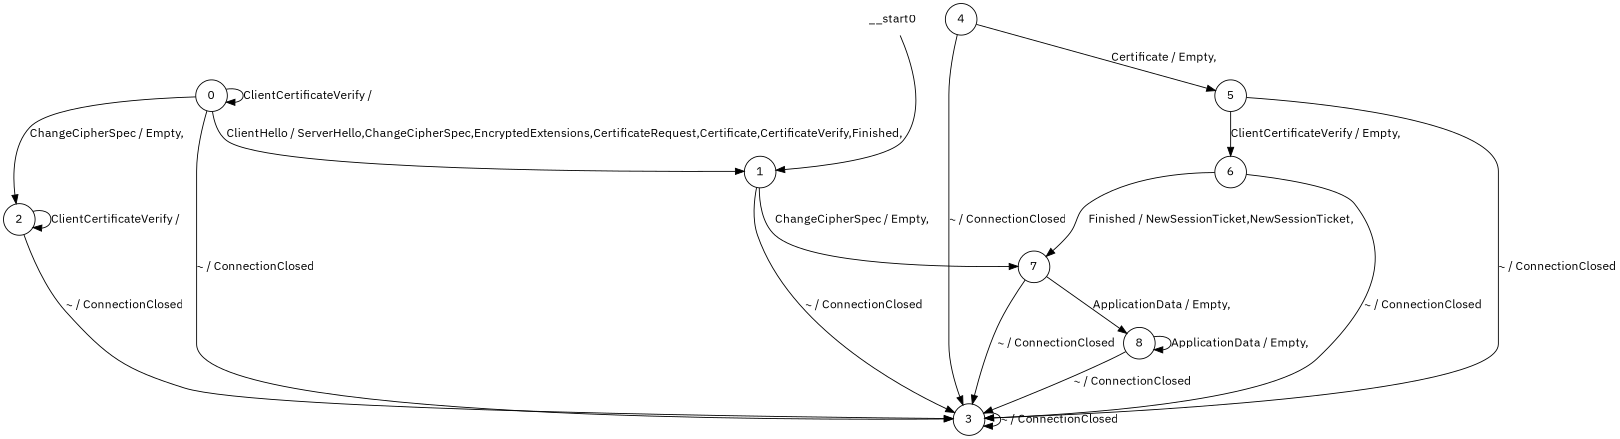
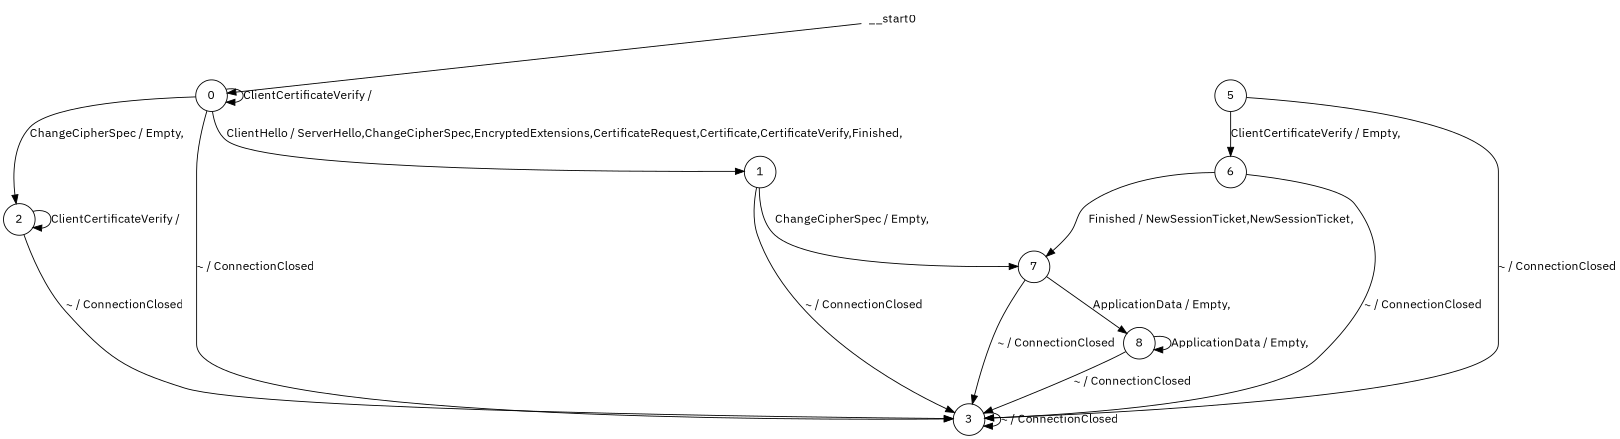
(961, 19) -> none
(898, 145) -> (549, 58)
